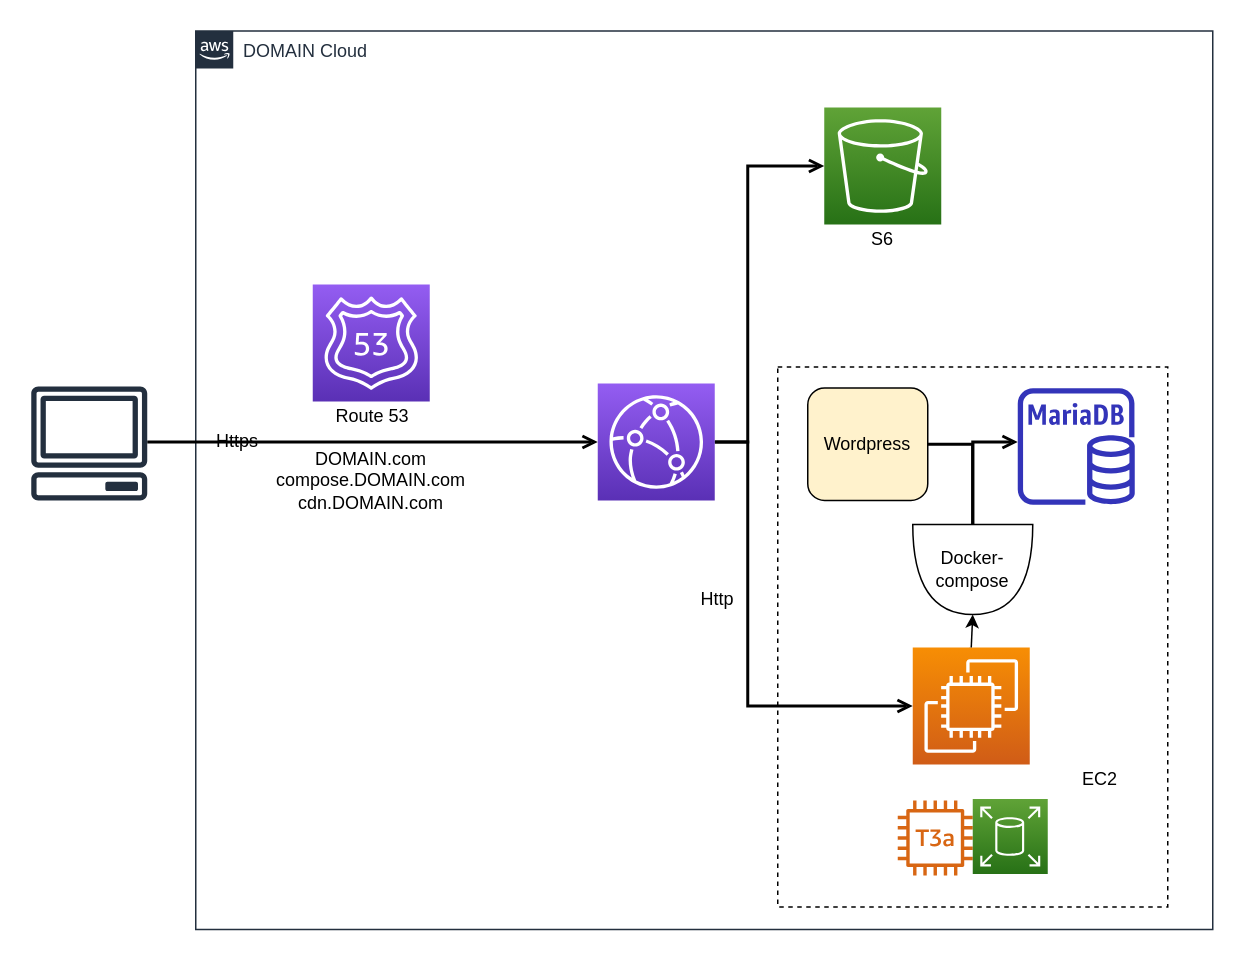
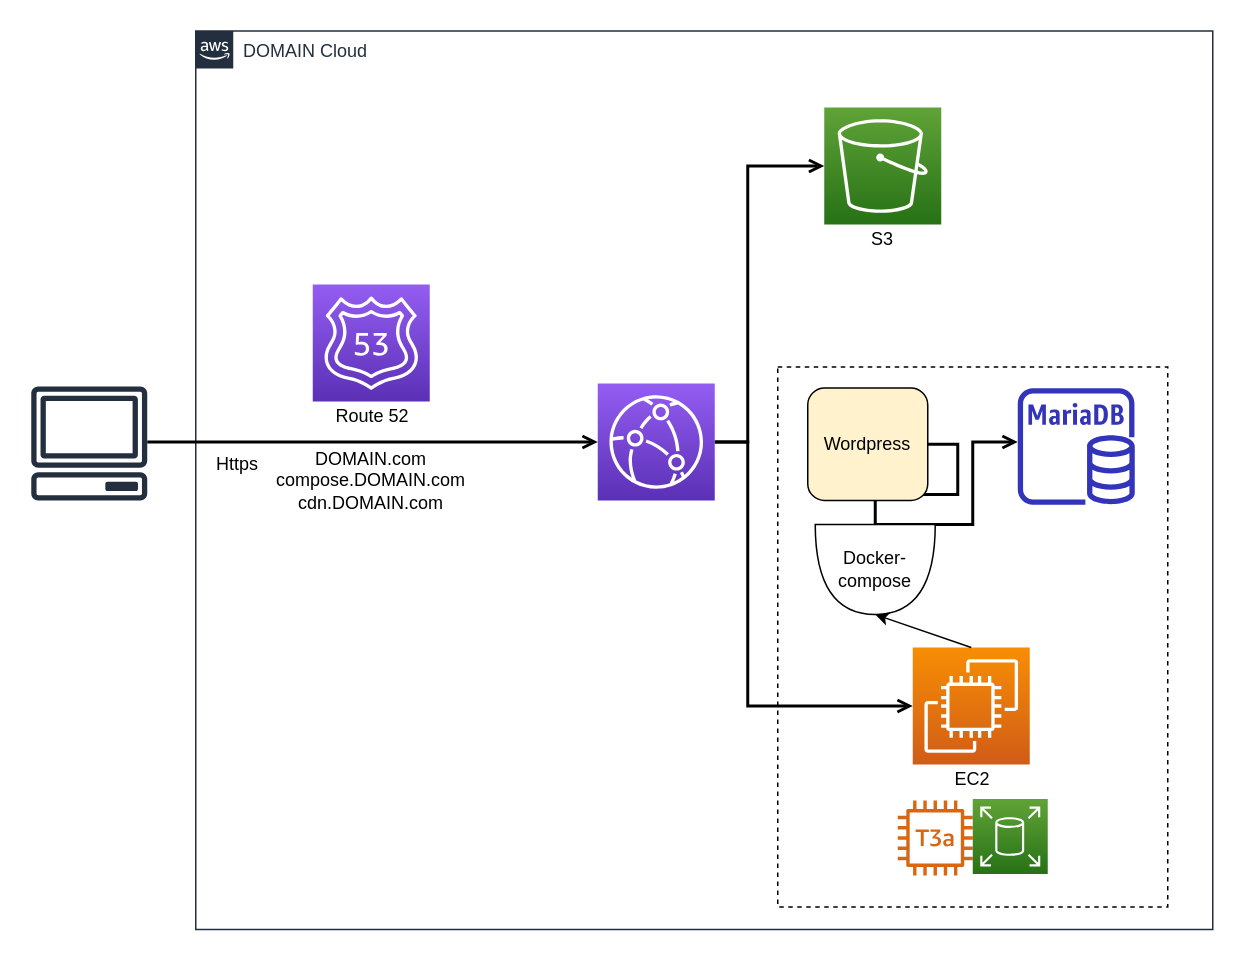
(883, 239) -> (883, 239)
(373, 416) -> (373, 416)
(238, 442) -> (238, 464)
(973, 569) -> (875, 569)
(718, 599) -> none
(1100, 779) -> (973, 779)
